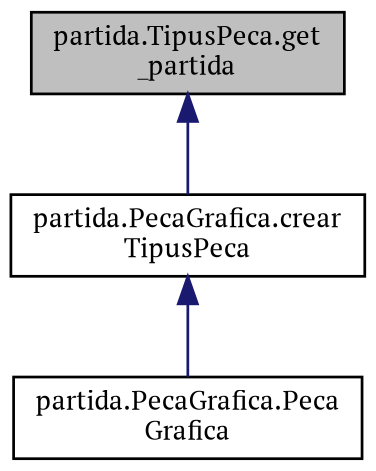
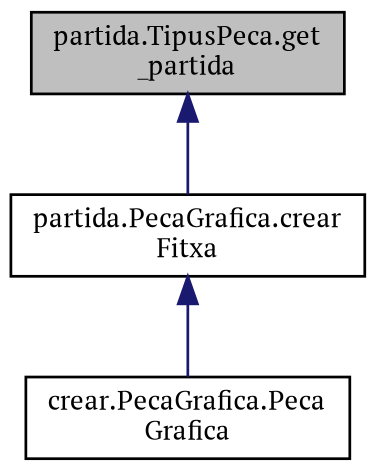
(188, 235) -> (188, 235)
(188, 418) -> (188, 418)
